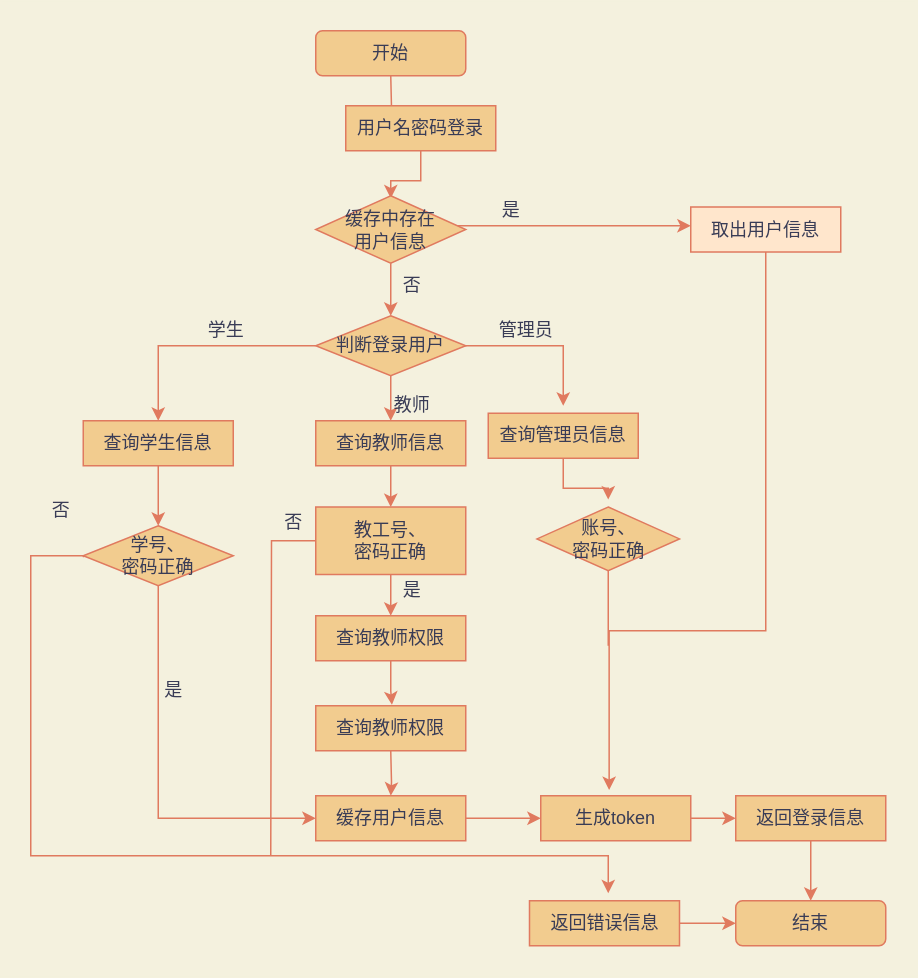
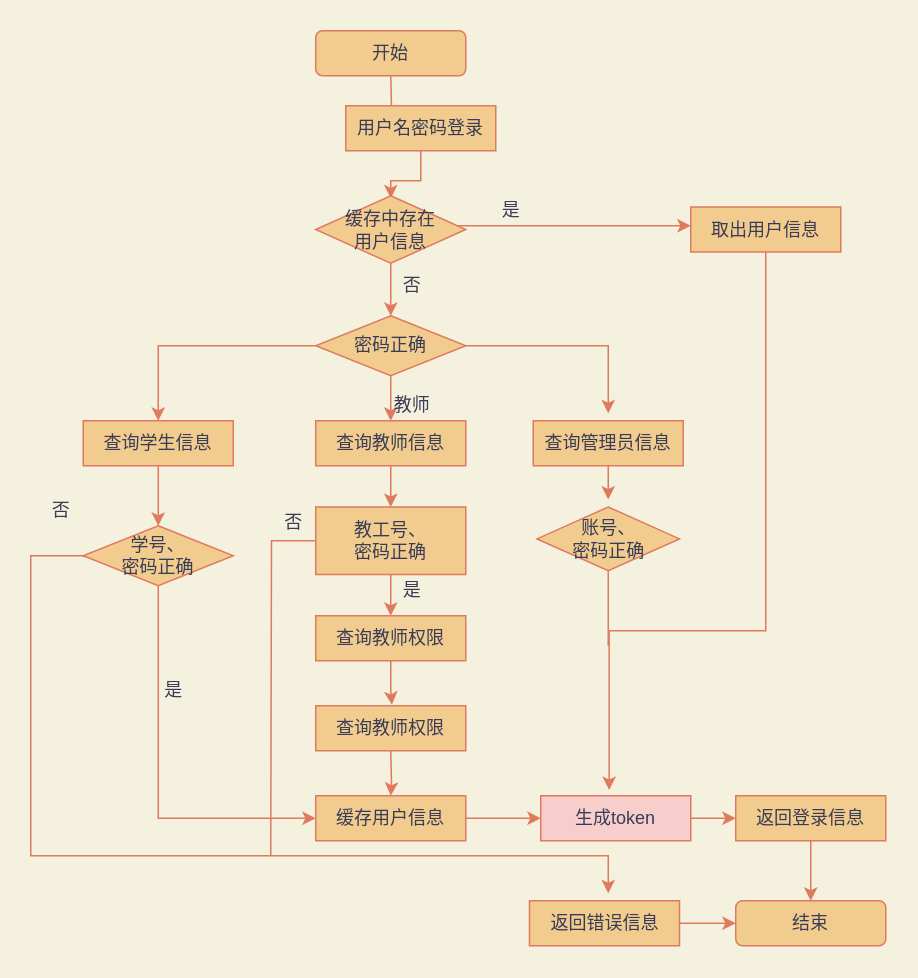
(766, 230) -> (766, 230)
(226, 331) -> none
(526, 331) -> none
(391, 346) -> (391, 346)
(563, 436) -> (608, 443)
(616, 818) -> (616, 818)
